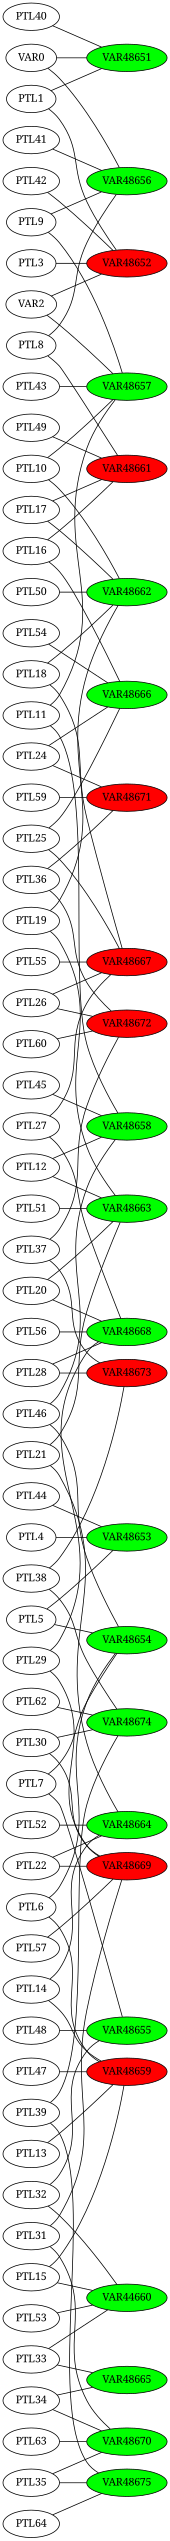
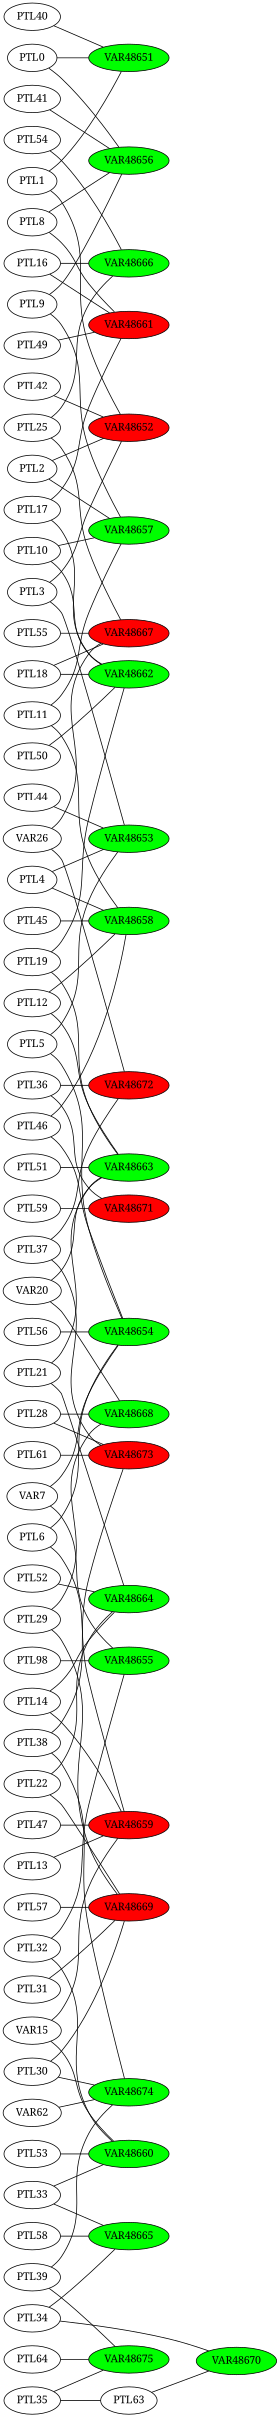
(31, 58) -> (32, 58)
(31, 304) -> (32, 469)
(31, 387) -> none
none -> (94, 717)
(31, 757) -> none
none -> (69, 895)
(31, 1003) -> (32, 839)
(31, 1044) -> none
(31, 1126) -> none
(31, 1291) -> (32, 1291)
(70, 1332) -> (81, 1332)
none -> (32, 1455)
(31, 1702) -> (32, 2113)
(31, 1784) -> (32, 1496)
(31, 2031) -> (32, 1661)
none -> (32, 2236)
(31, 2277) -> (32, 2031)
(127, 2298) -> (129, 2154)
(74, 2350) -> none
(77, 2463) -> (81, 2401)
